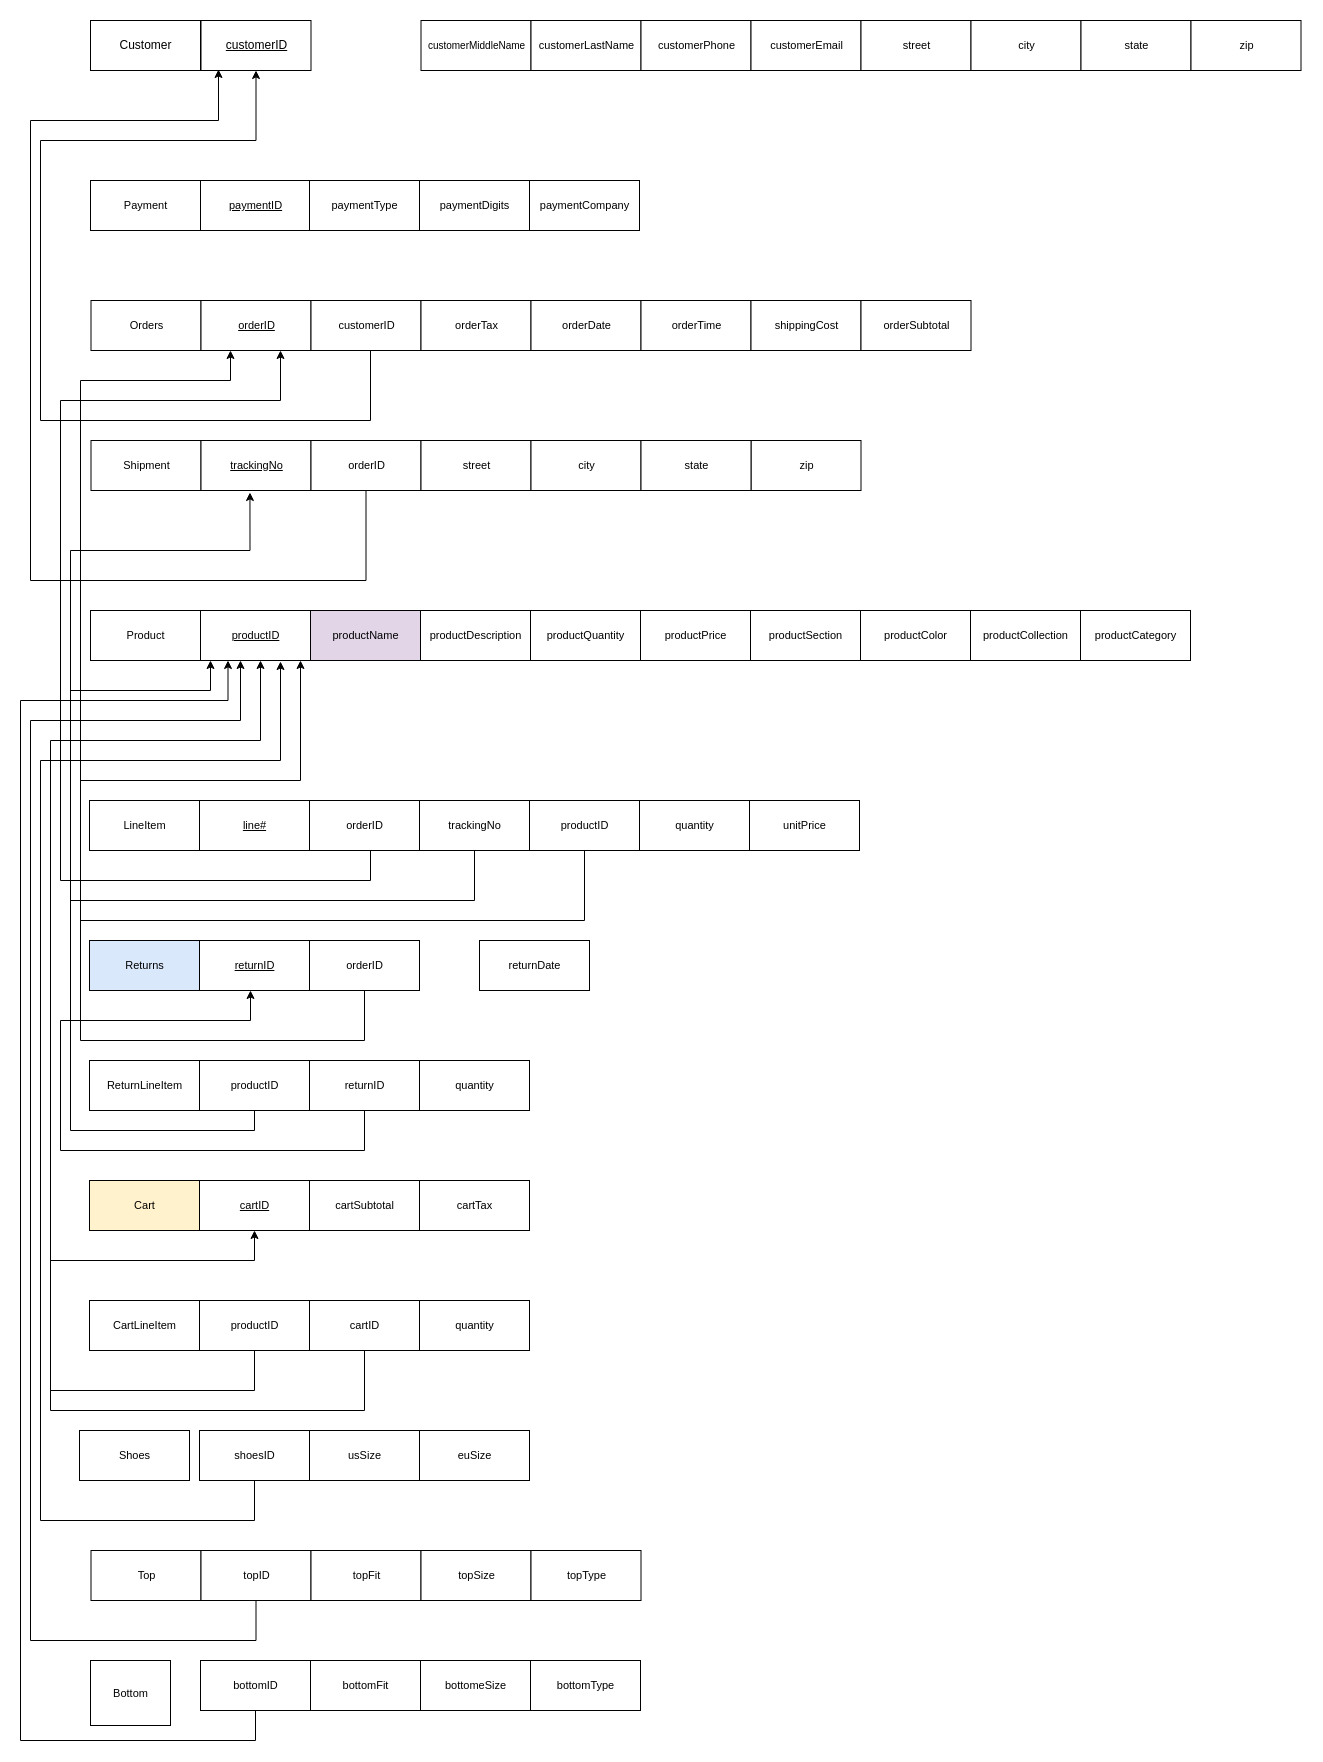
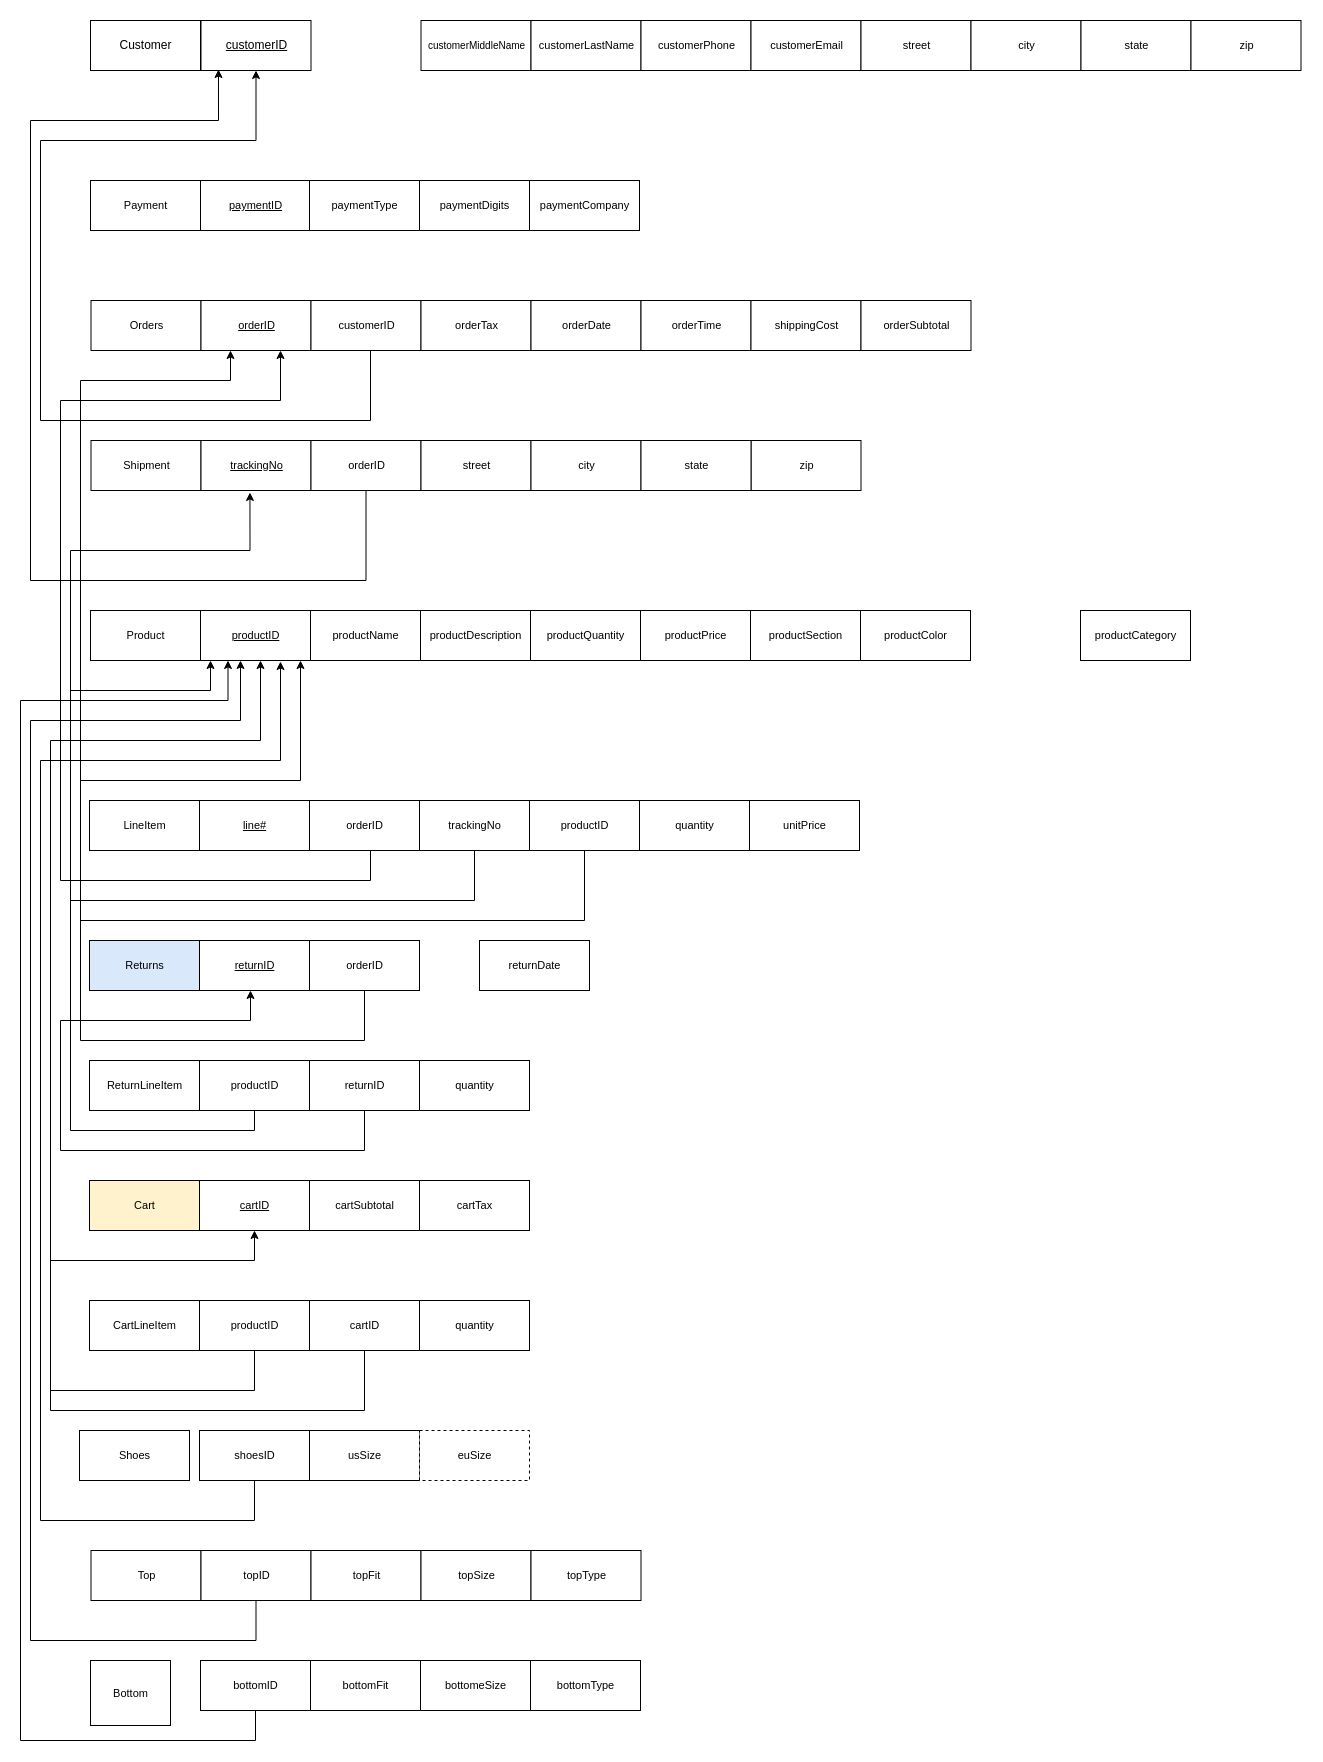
(366, 636) -> (366, 636)
(1026, 636) -> none
(475, 1456) -> (475, 1456)
